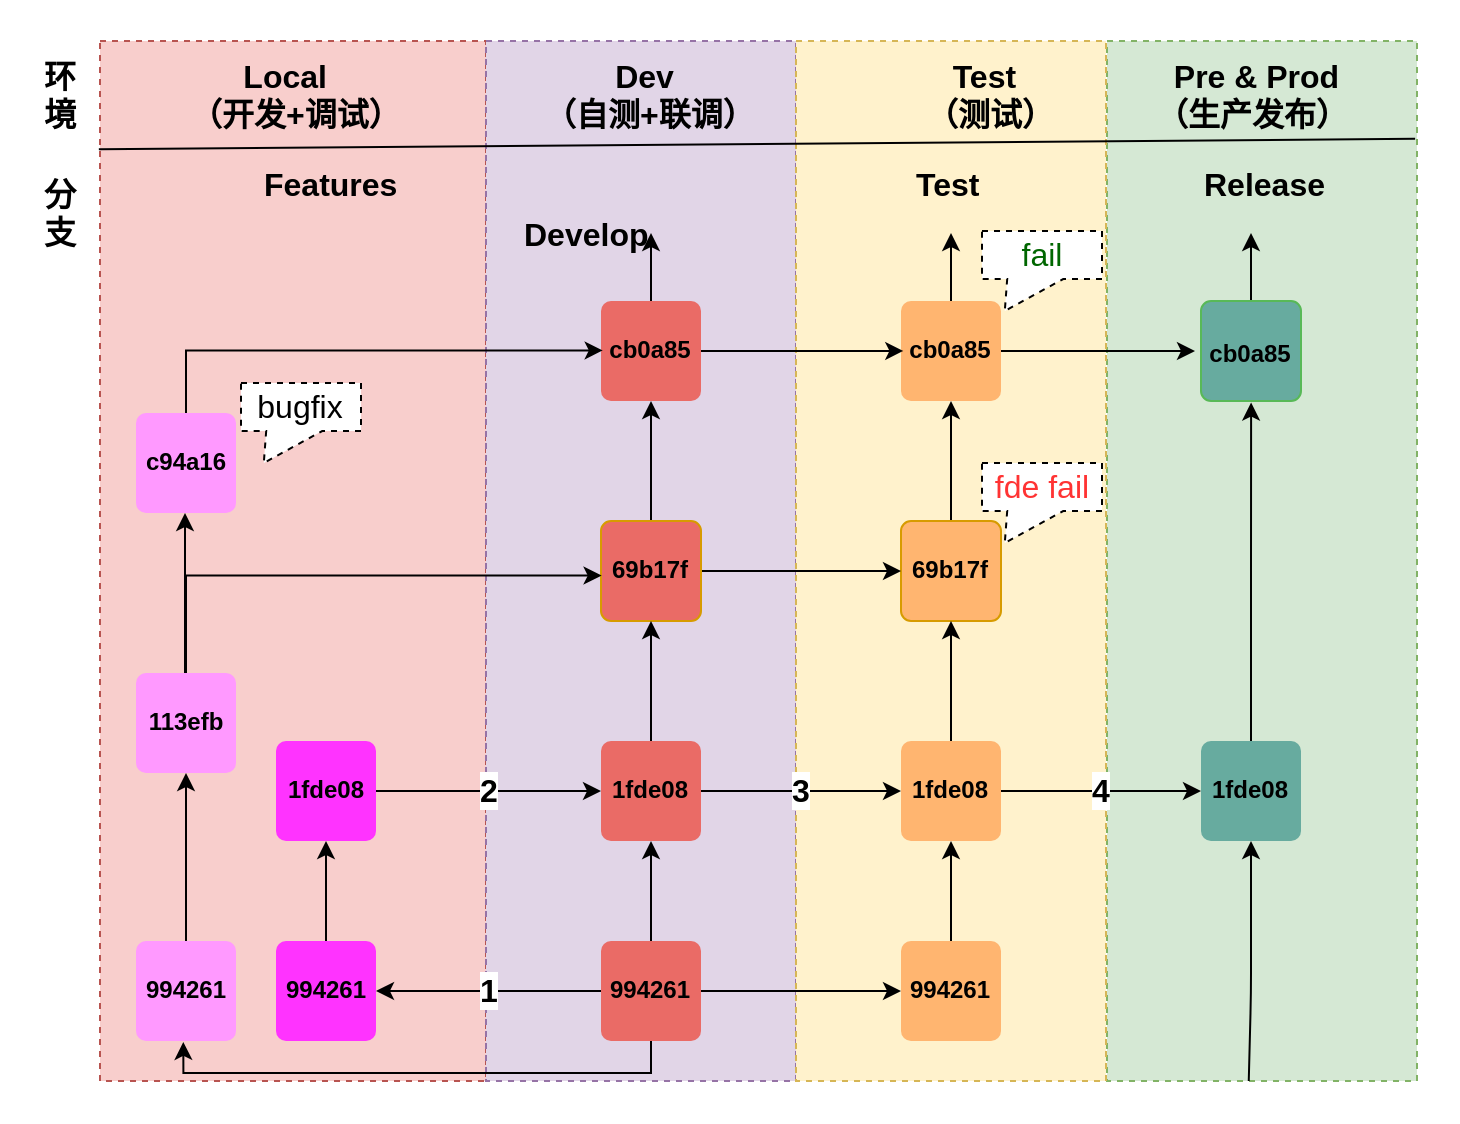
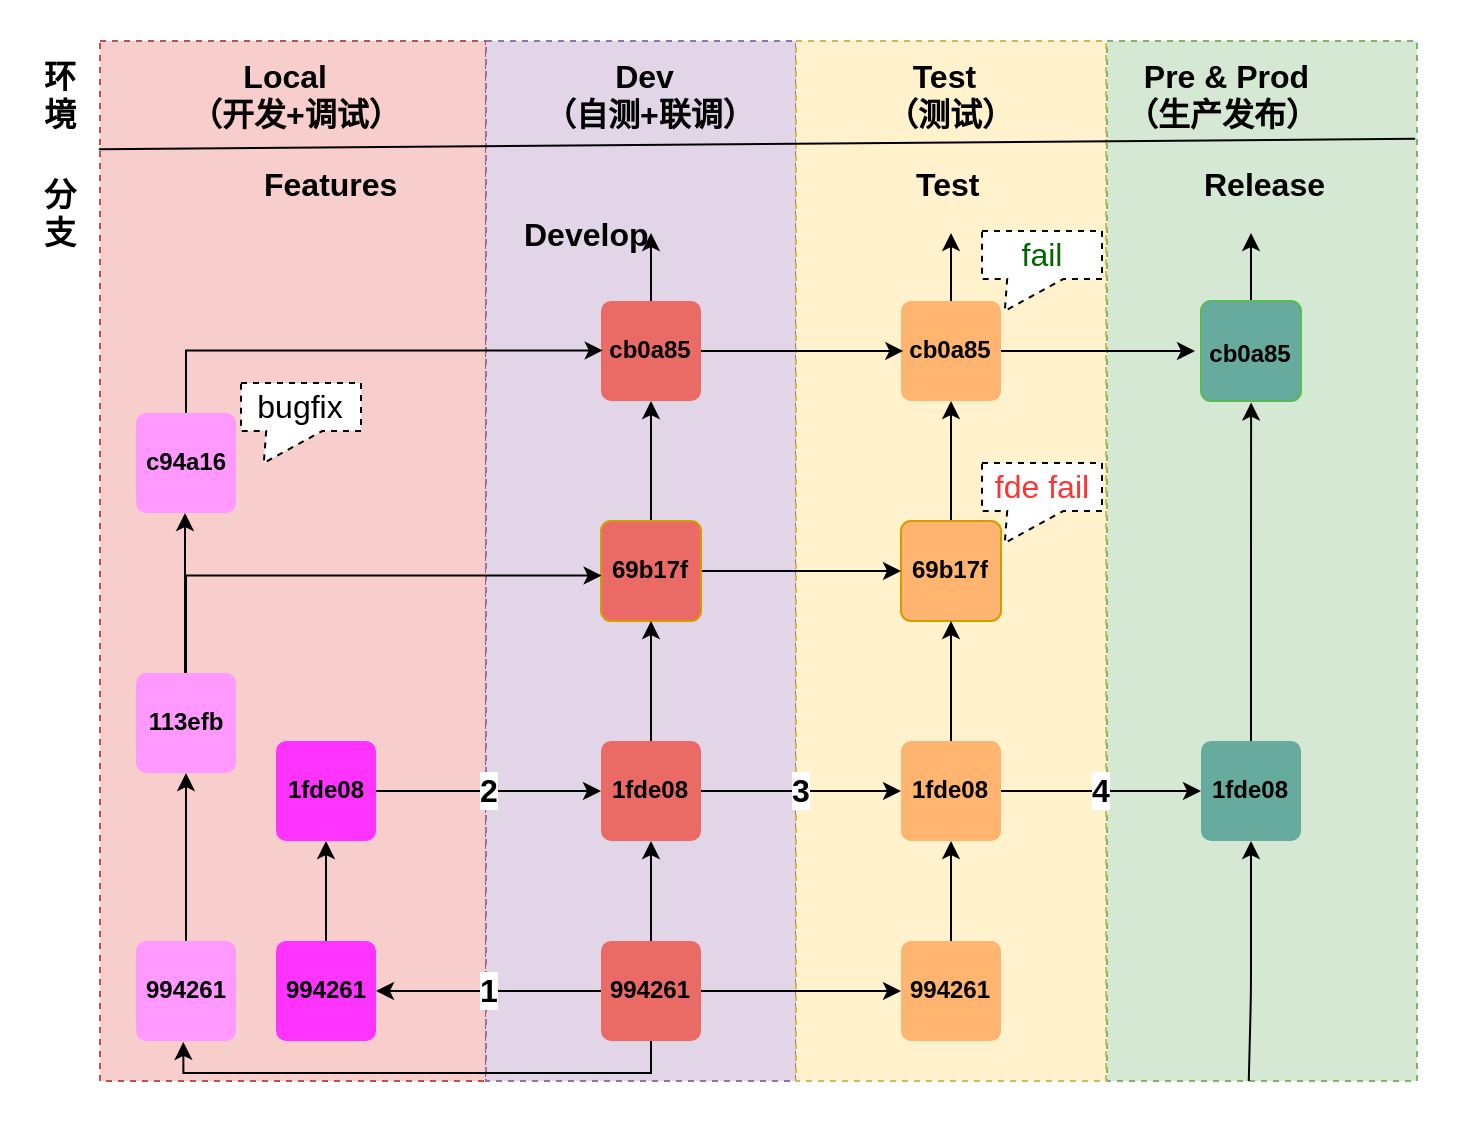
(1002, 83) -> (962, 83)
(1262, 83) -> (1232, 83)
